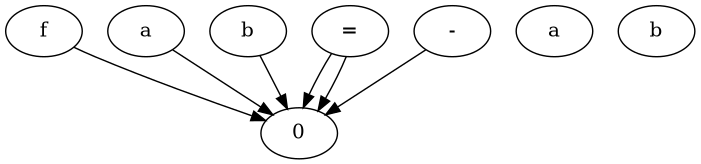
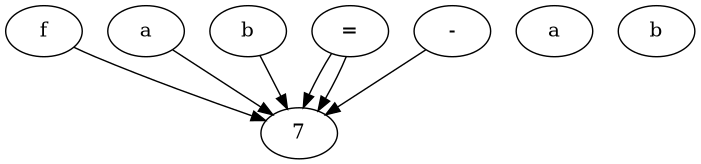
(299, 133) -> (299, 133)
